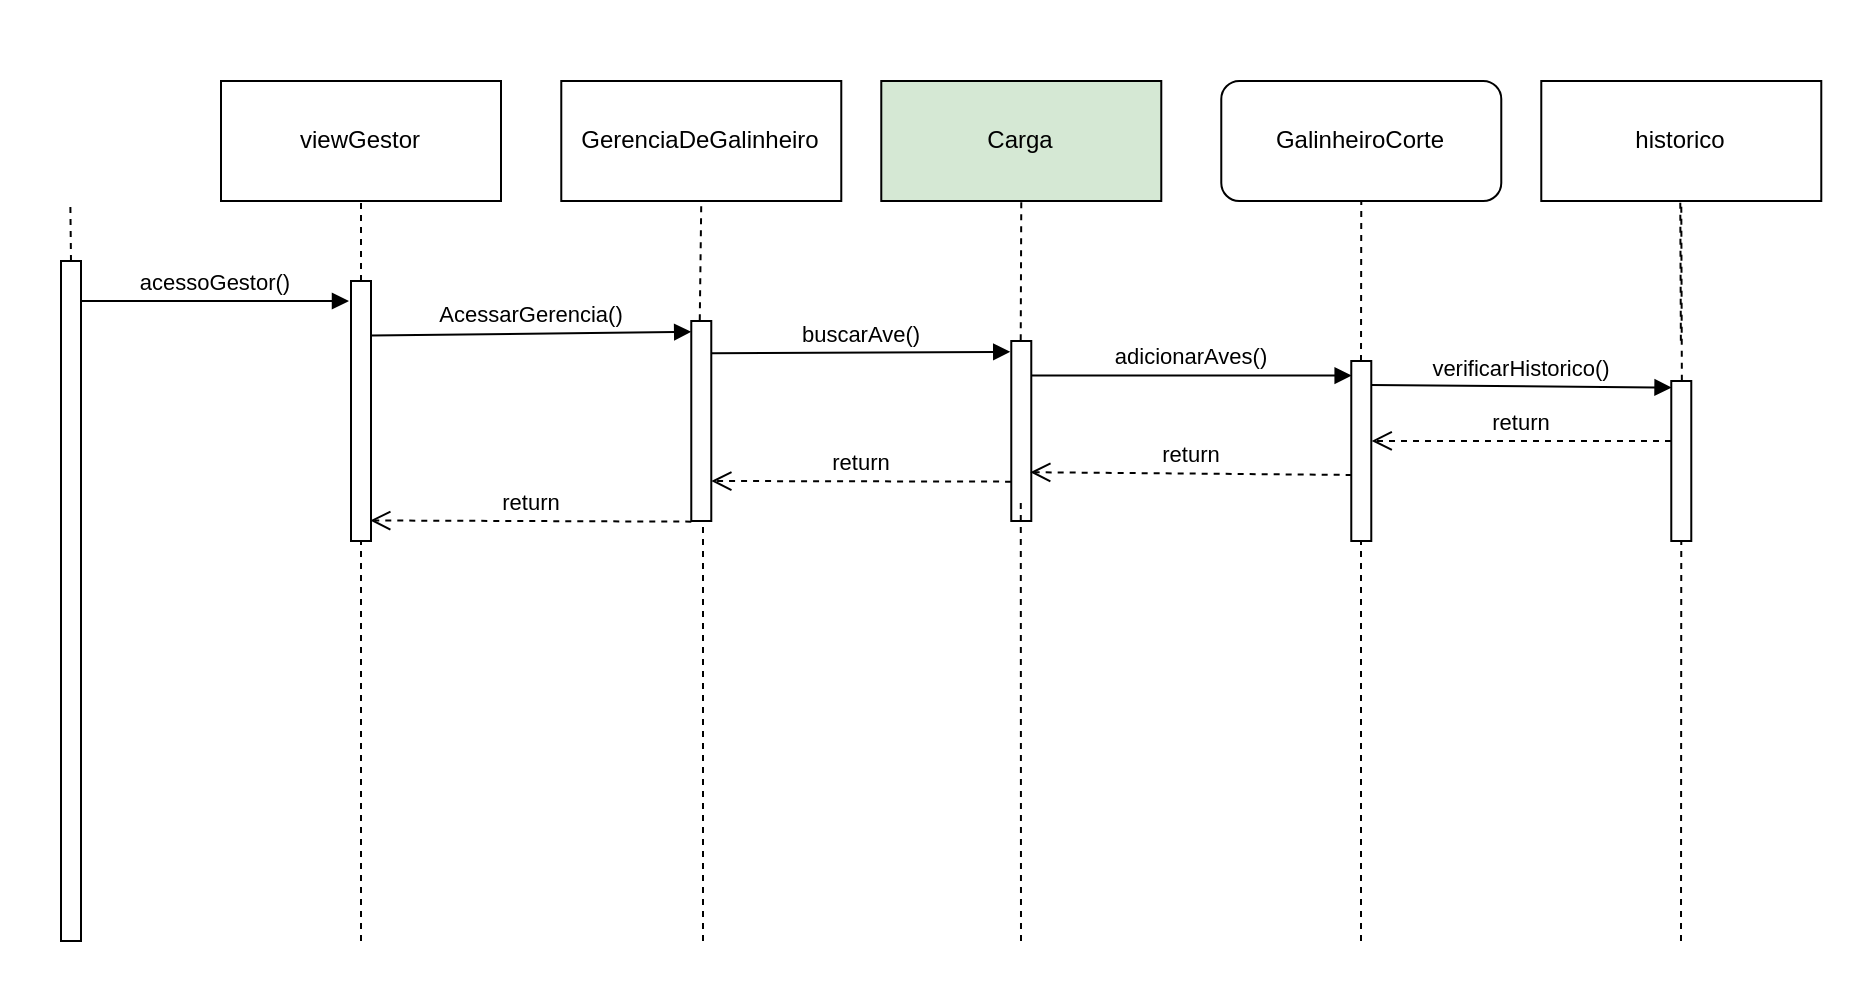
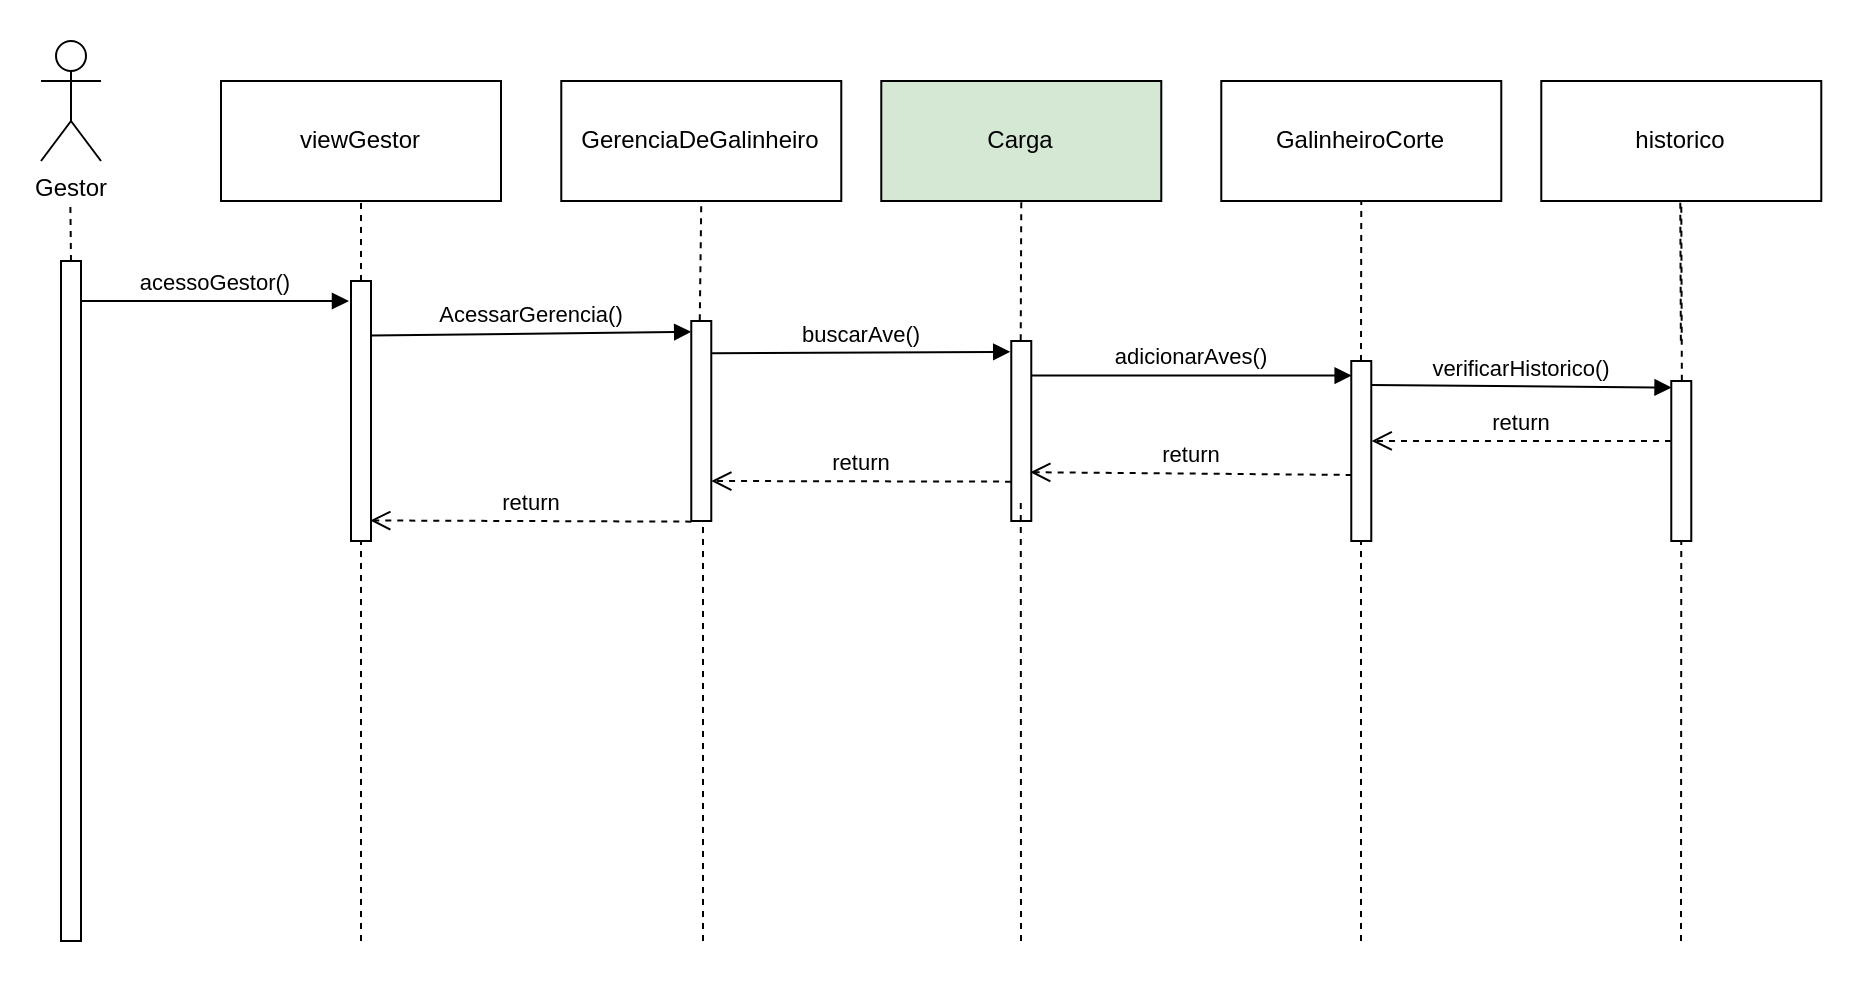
none -> (71, 101)
(1361, 141) -> (1361, 141)
